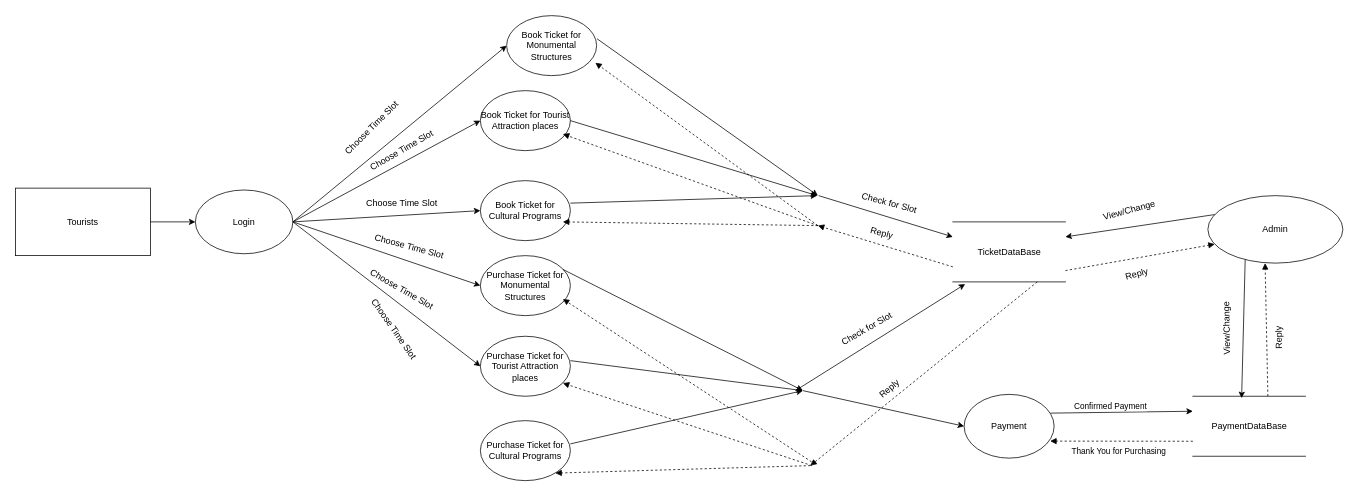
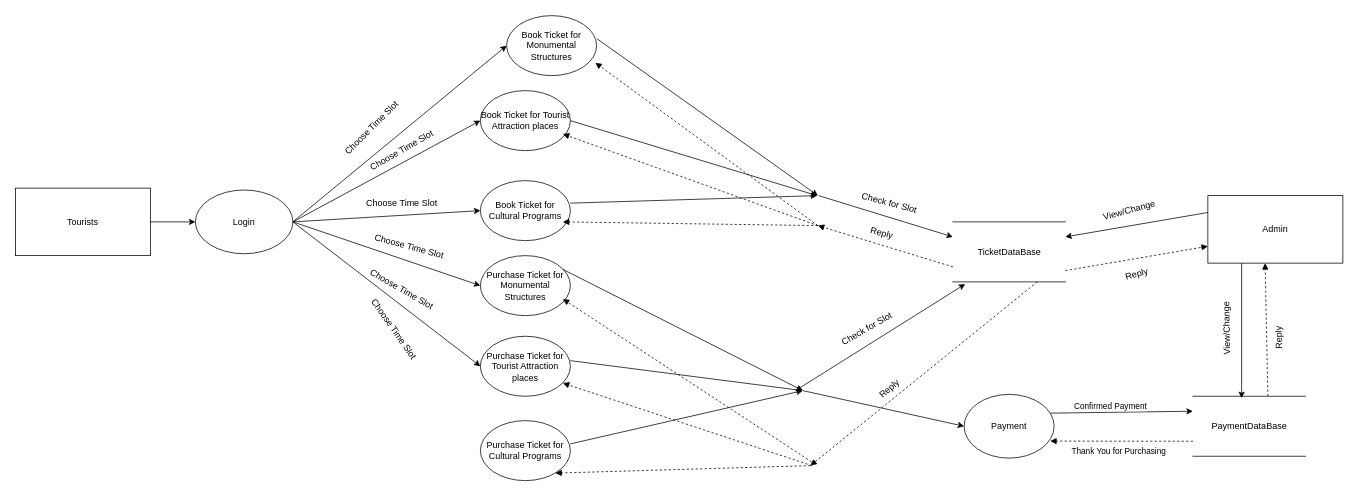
(1275, 229) -> (1275, 229)
